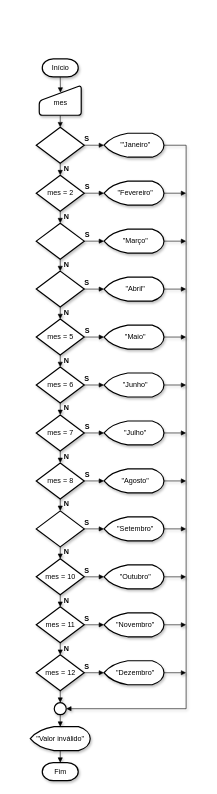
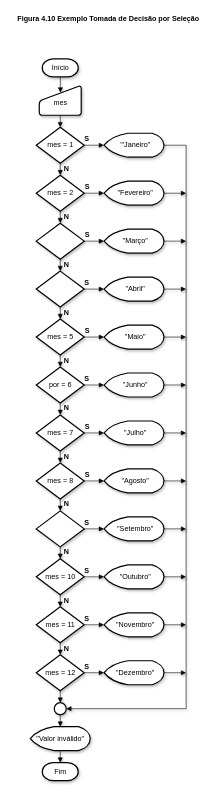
none -> (108, 18)
none -> (60, 145)
(61, 385) -> (61, 385)
